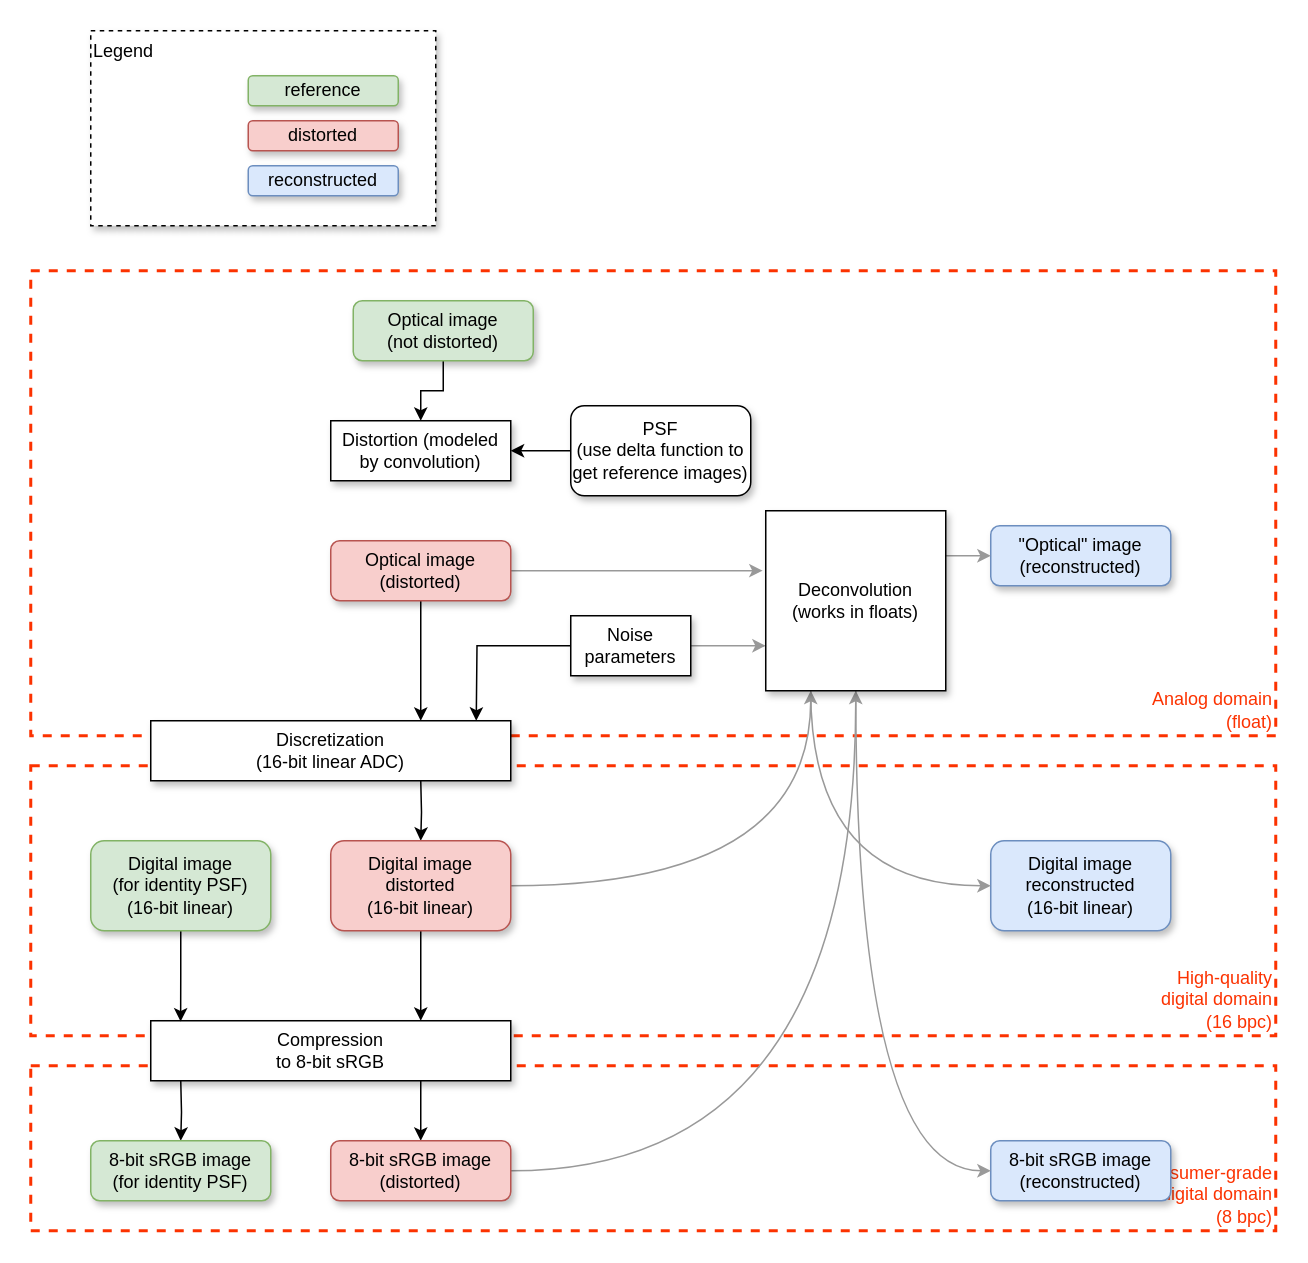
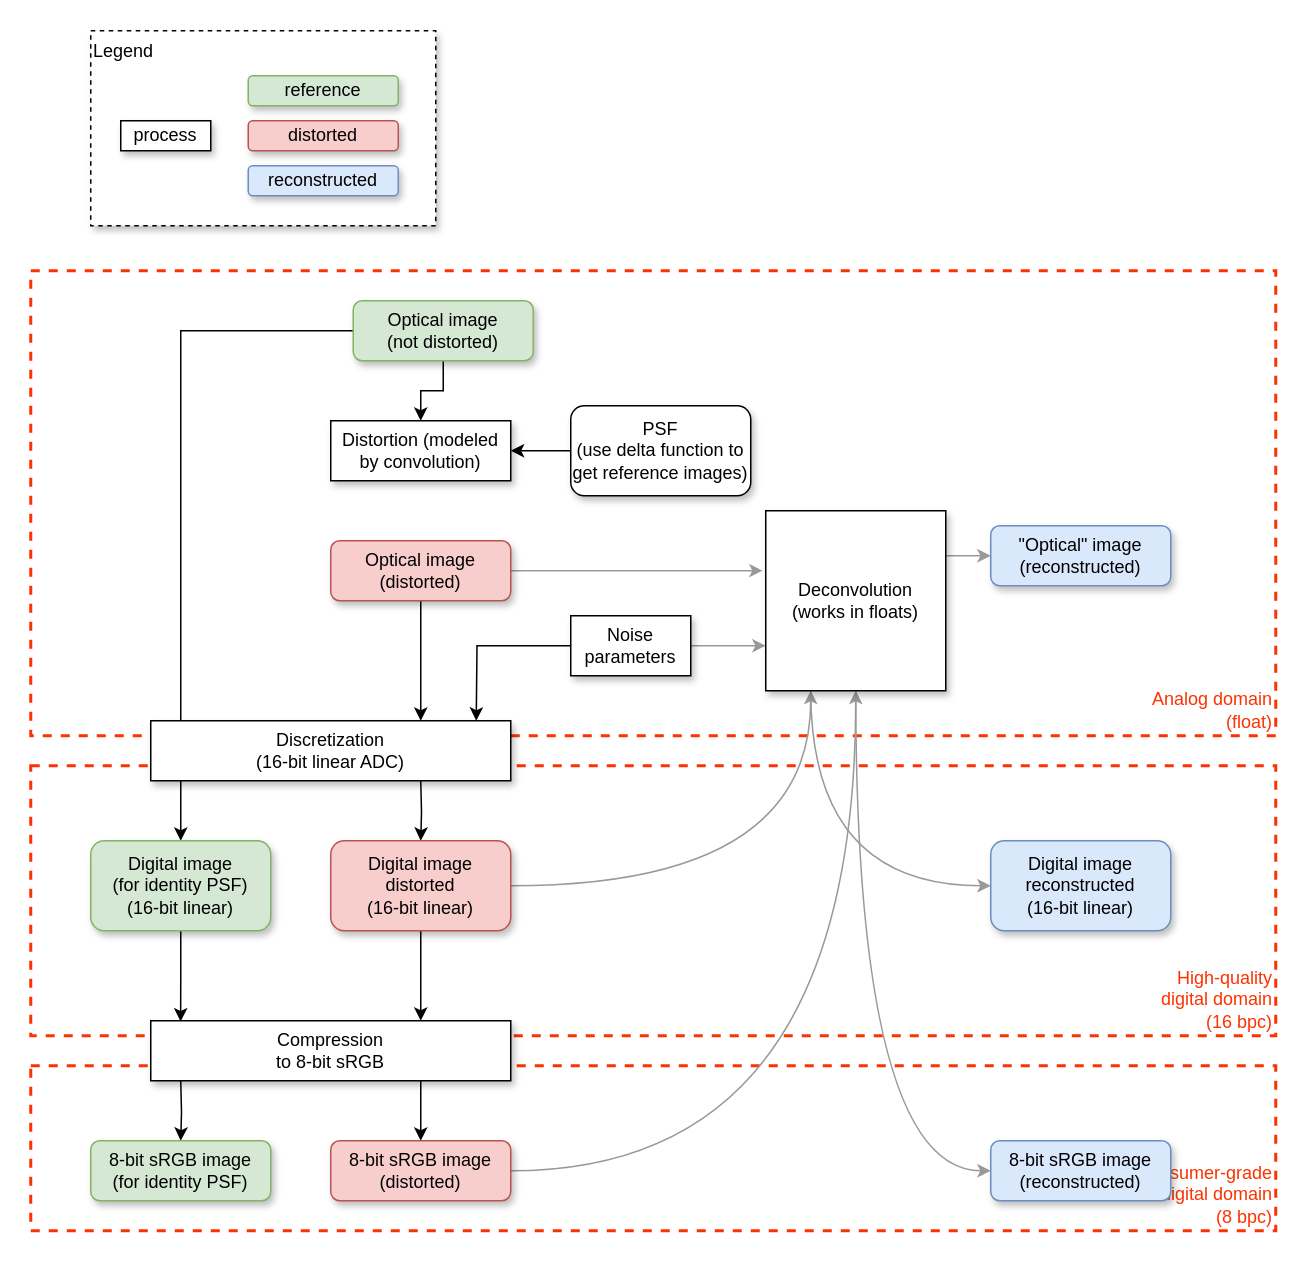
none -> (166, 136)
none -> (181, 440)
